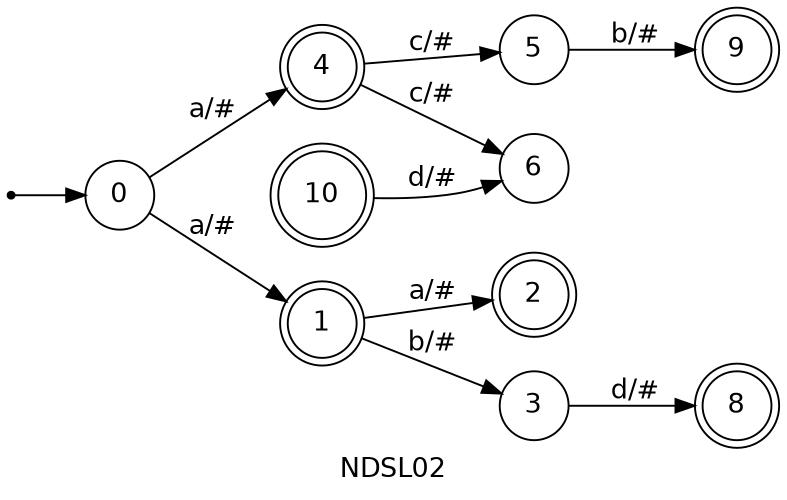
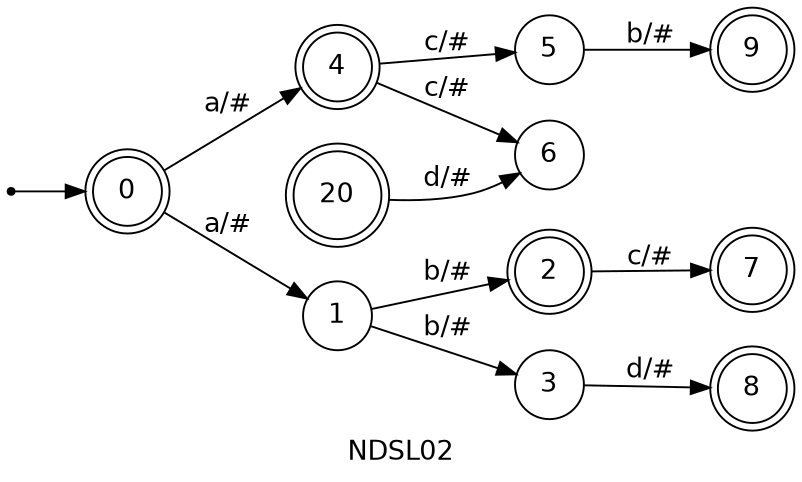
(120, 195) -> (127, 191)
(322, 195) -> (338, 195)
none -> (752, 270)
(433, 292) -> (448, 273)
(322, 323) -> (338, 316)
